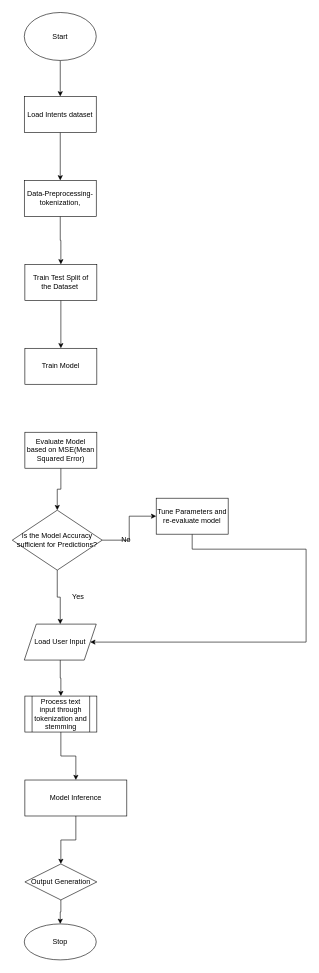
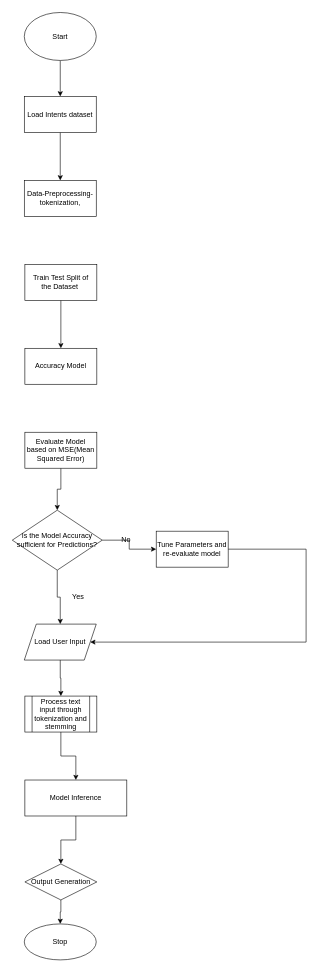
(60, 240) -> none
(61, 366) -> (61, 366)
(192, 516) -> (192, 549)
